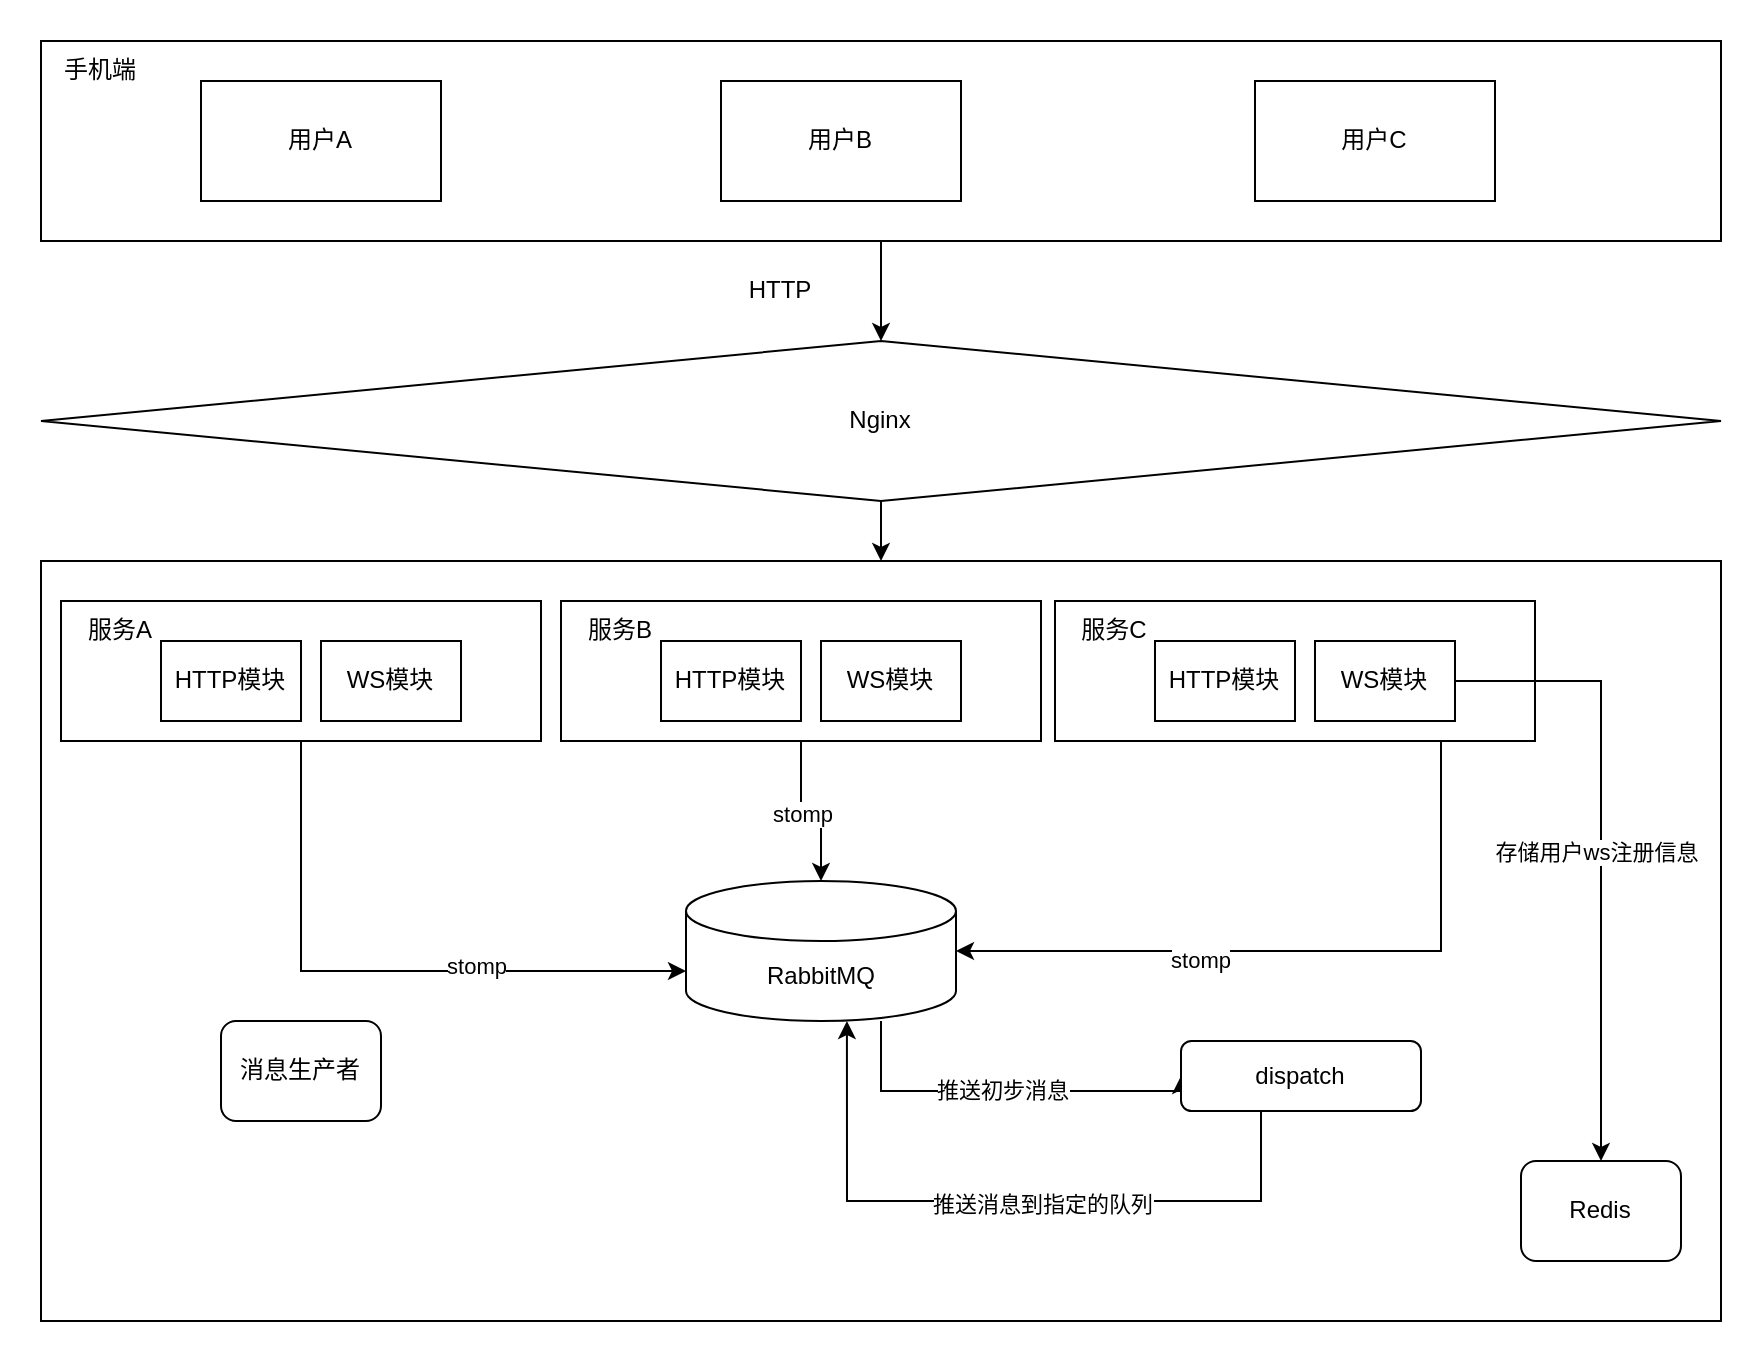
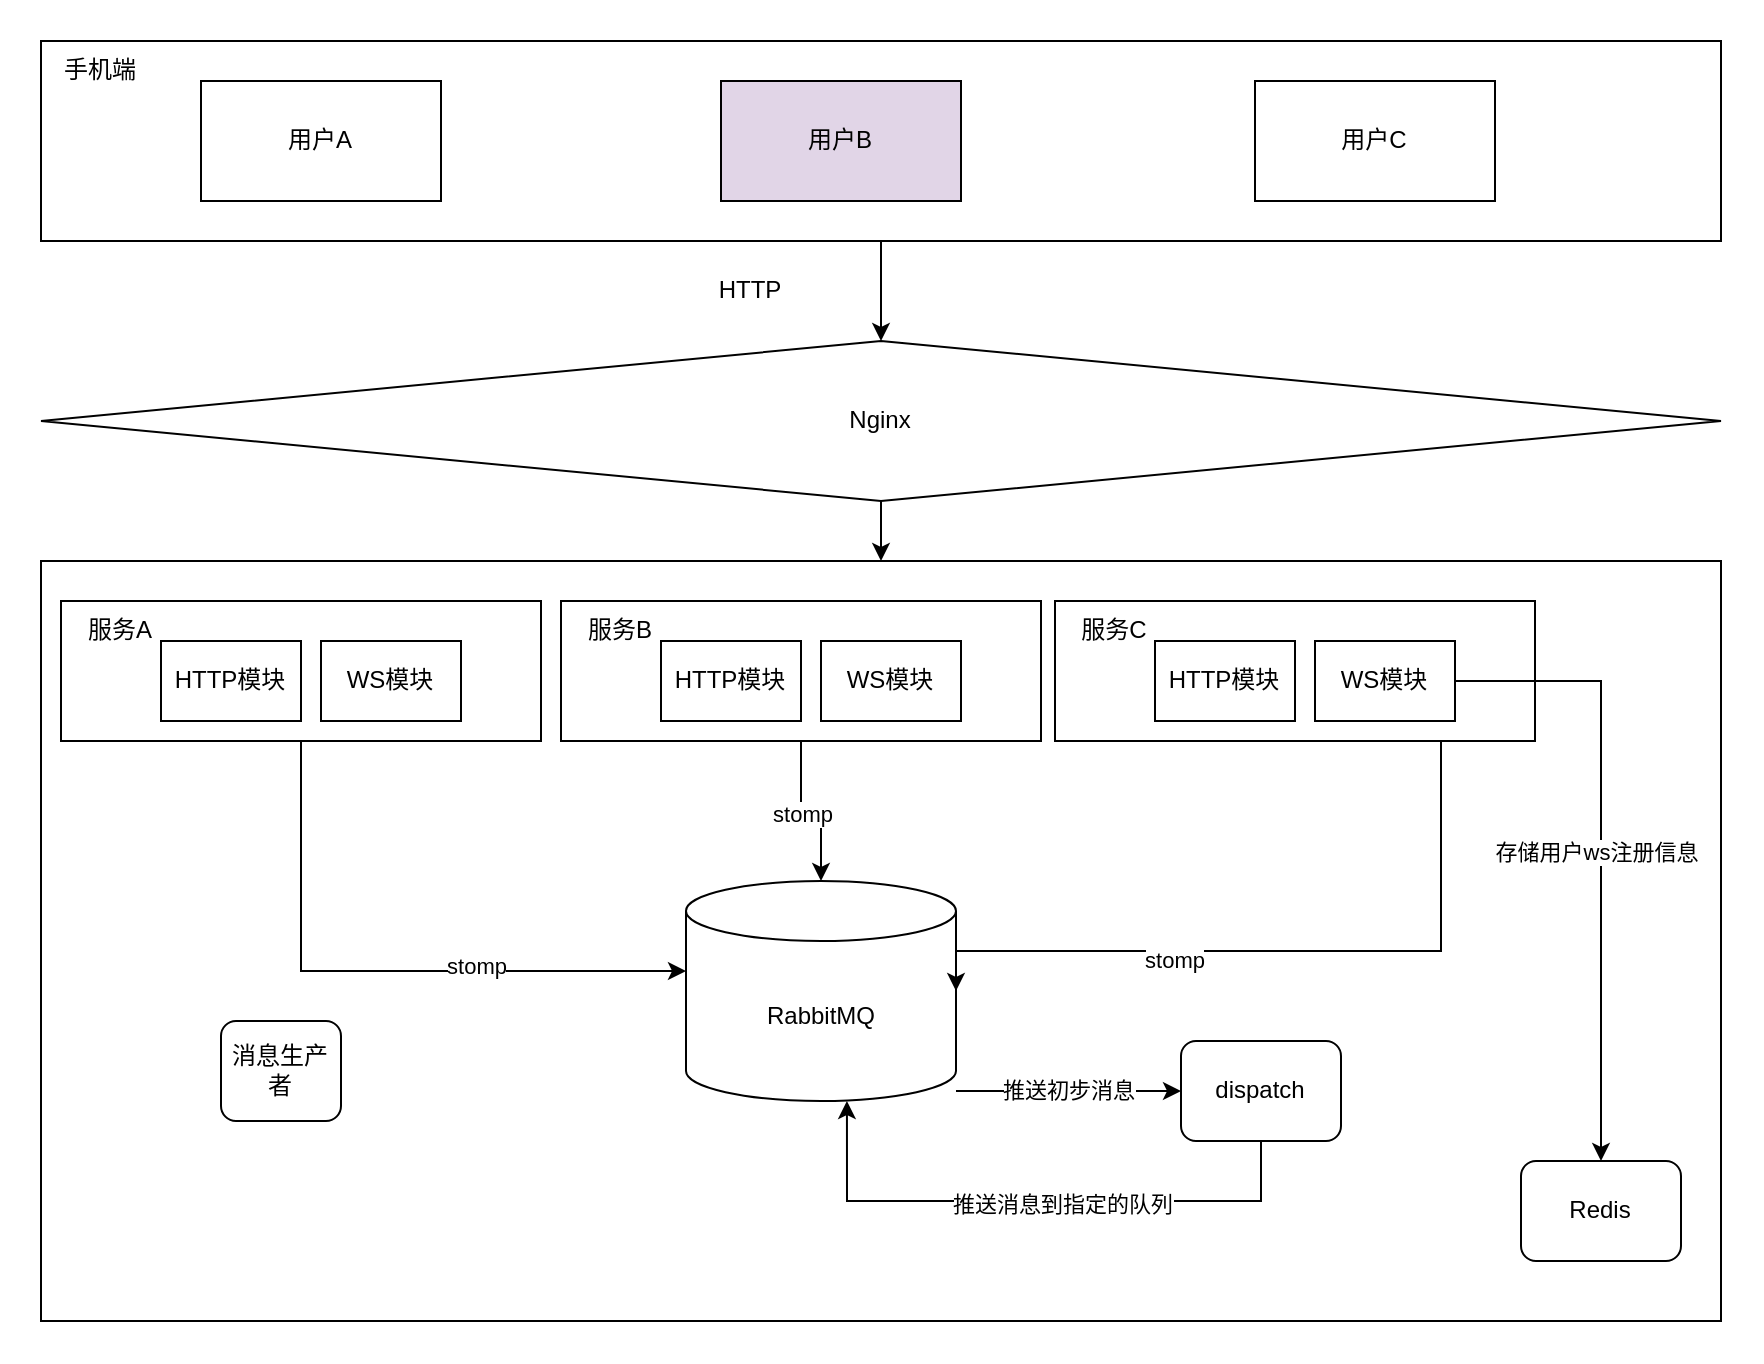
(841, 141) -> (841, 141)
(781, 291) -> (751, 291)
(821, 951) -> (821, 991)
(301, 1071) -> (281, 1071)
(1301, 1076) -> (1261, 1091)
